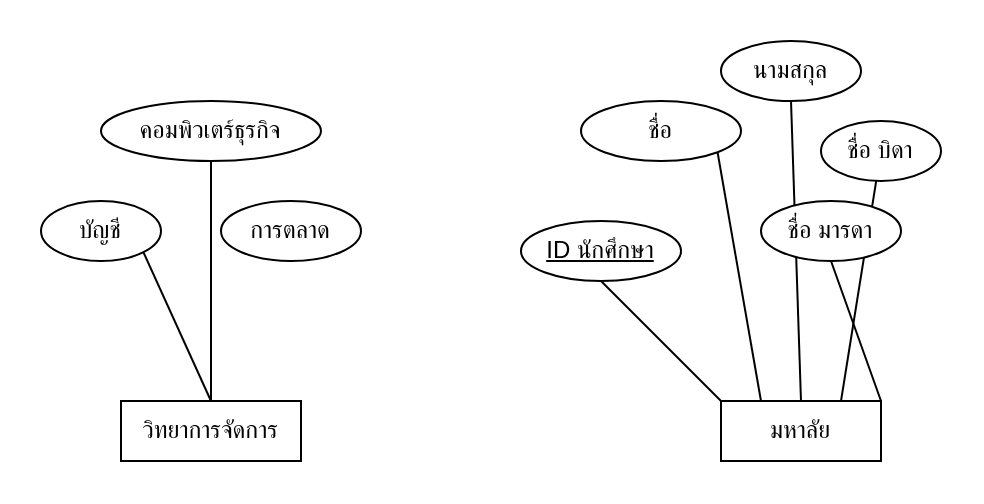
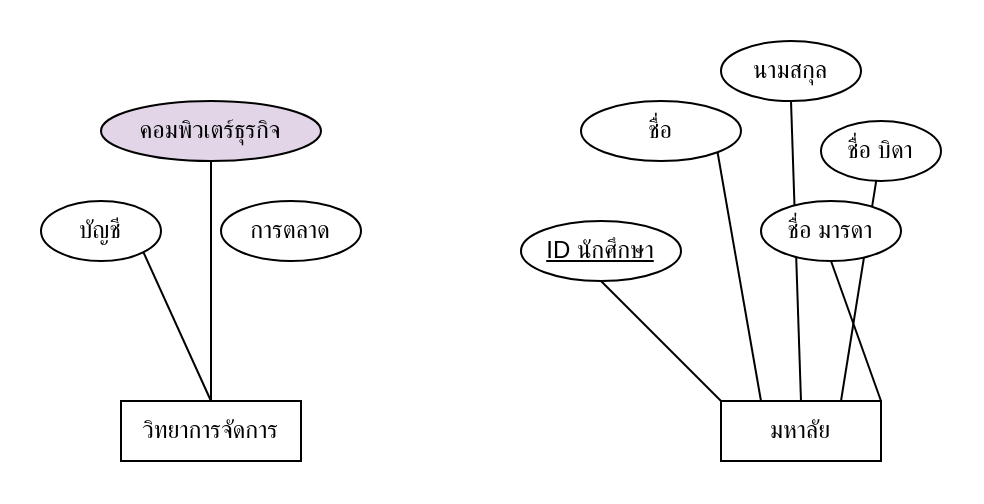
(211, 131) -> (211, 131)
